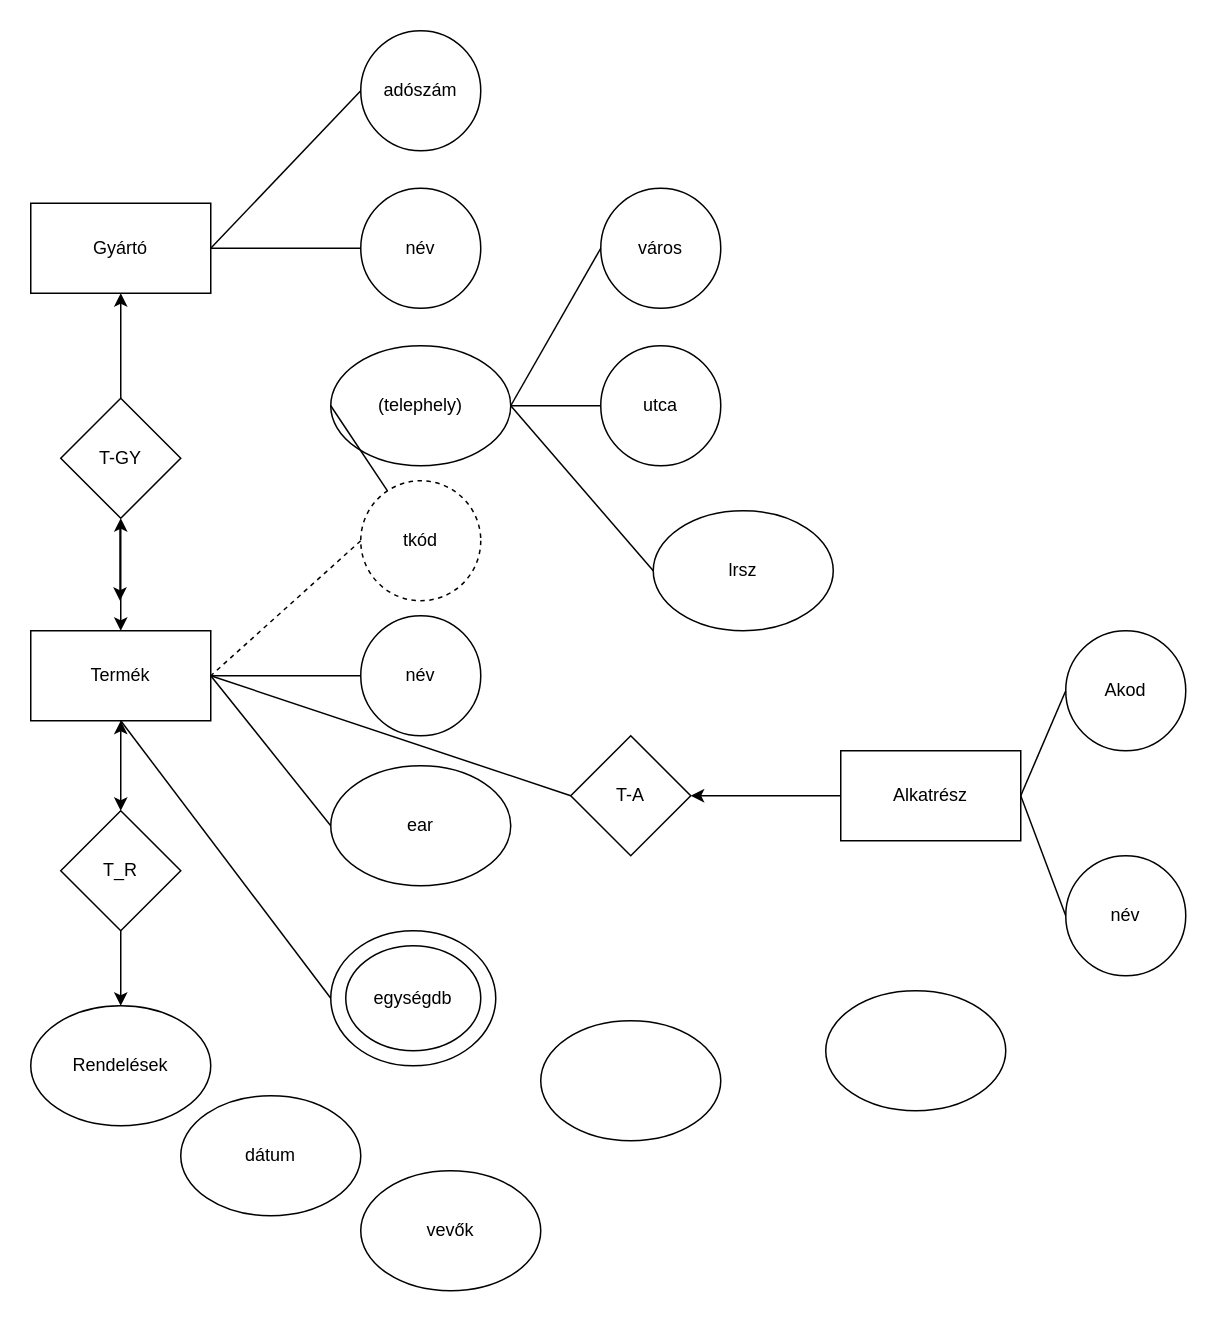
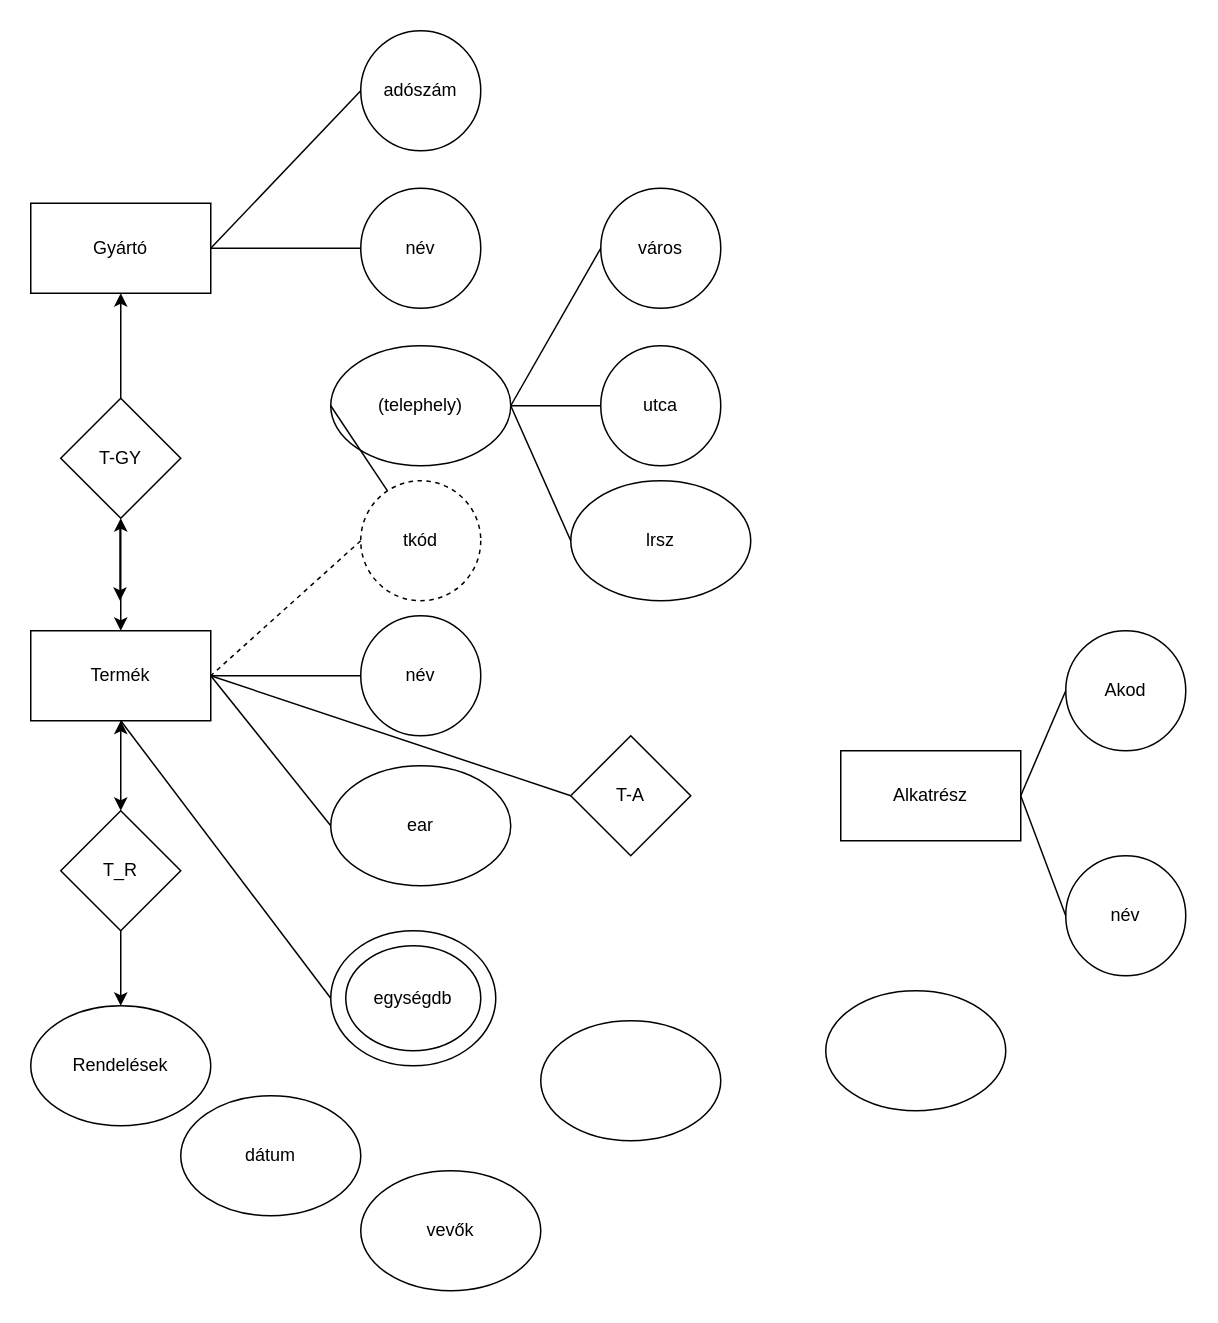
(743, 571) -> (661, 541)
(771, 796) -> none
